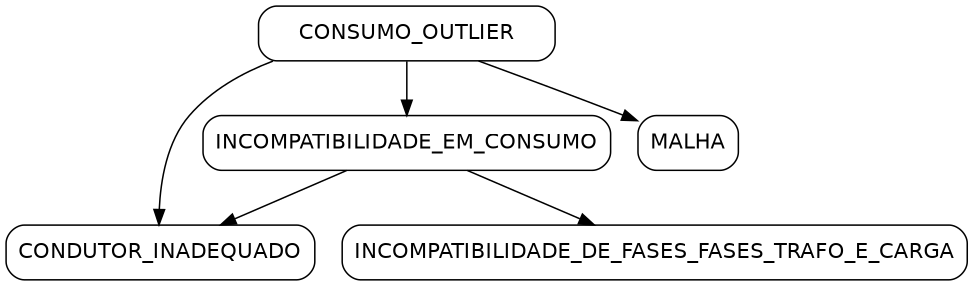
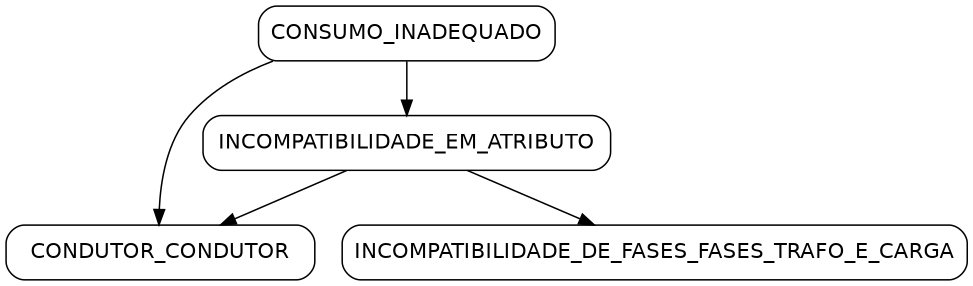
(407, 33) -> (407, 33)
(407, 143) -> (407, 143)
(688, 143) -> none
(160, 252) -> (160, 252)
